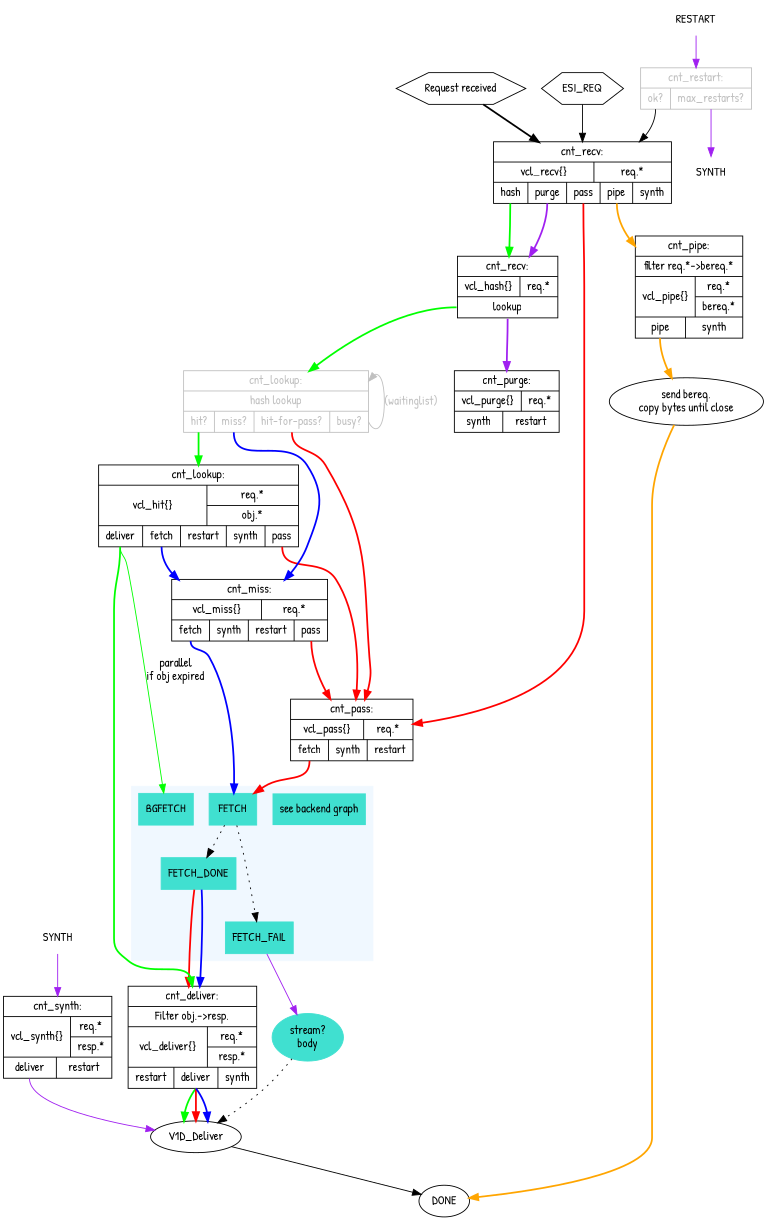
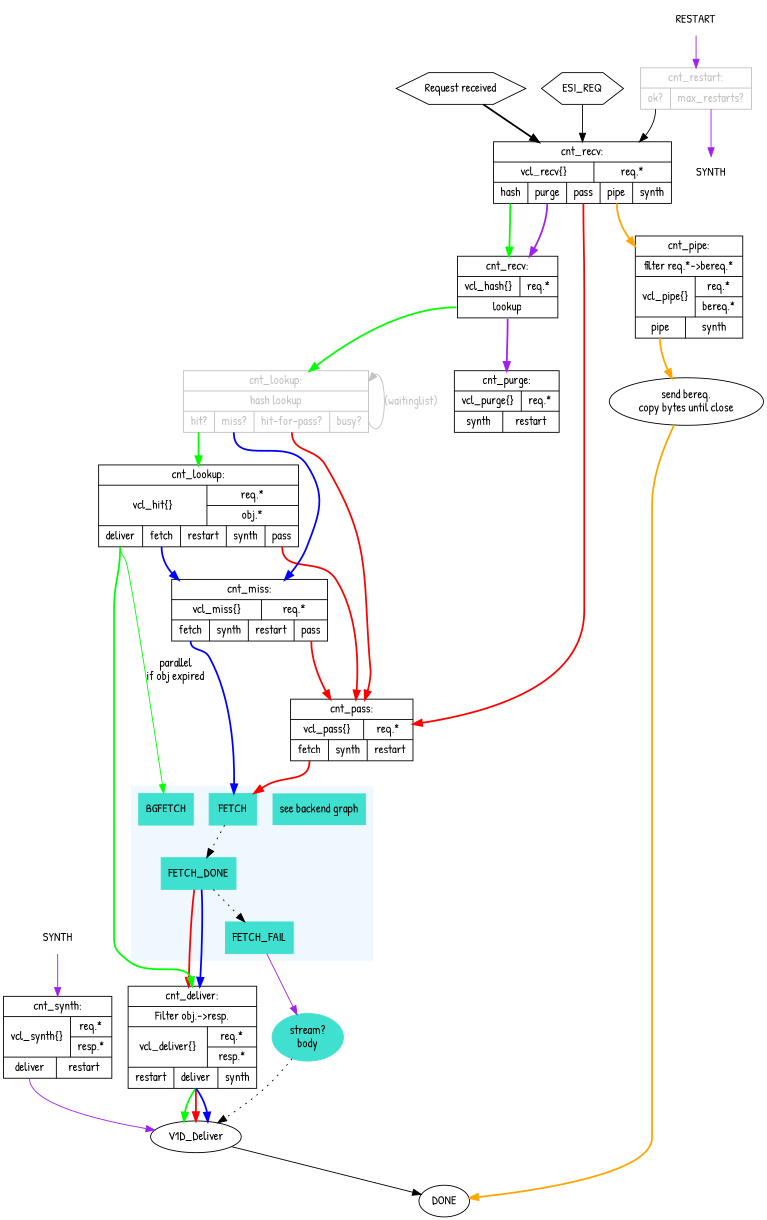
(247, 869) -> (226, 902)
